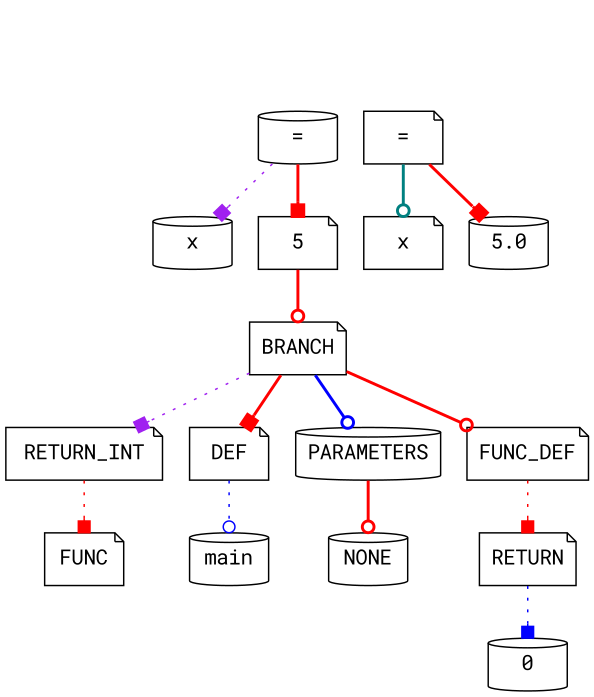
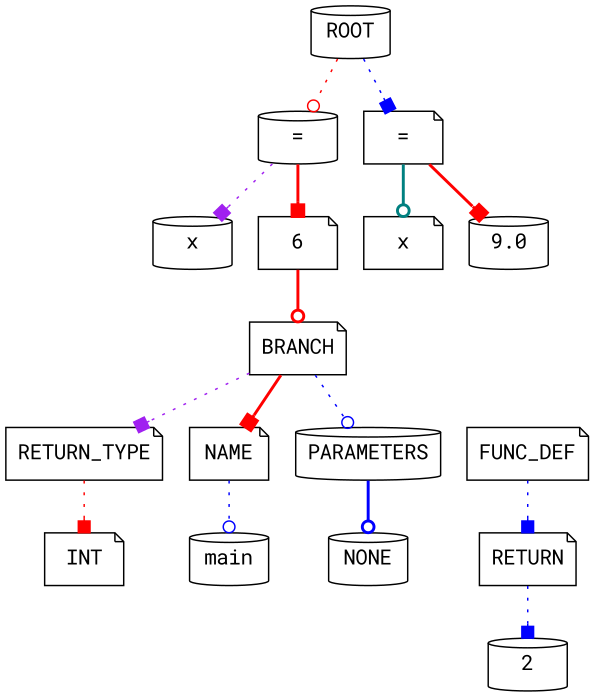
none -> (351, 32)
(298, 243) -> (298, 243)
(509, 243) -> (509, 243)
(330, 396) -> (330, 396)
(404, 397) -> none
(84, 454) -> (84, 454)
(229, 454) -> (229, 454)
(528, 499) -> (528, 499)
(368, 501) -> (368, 501)
(84, 559) -> (84, 559)
(528, 665) -> (528, 665)
